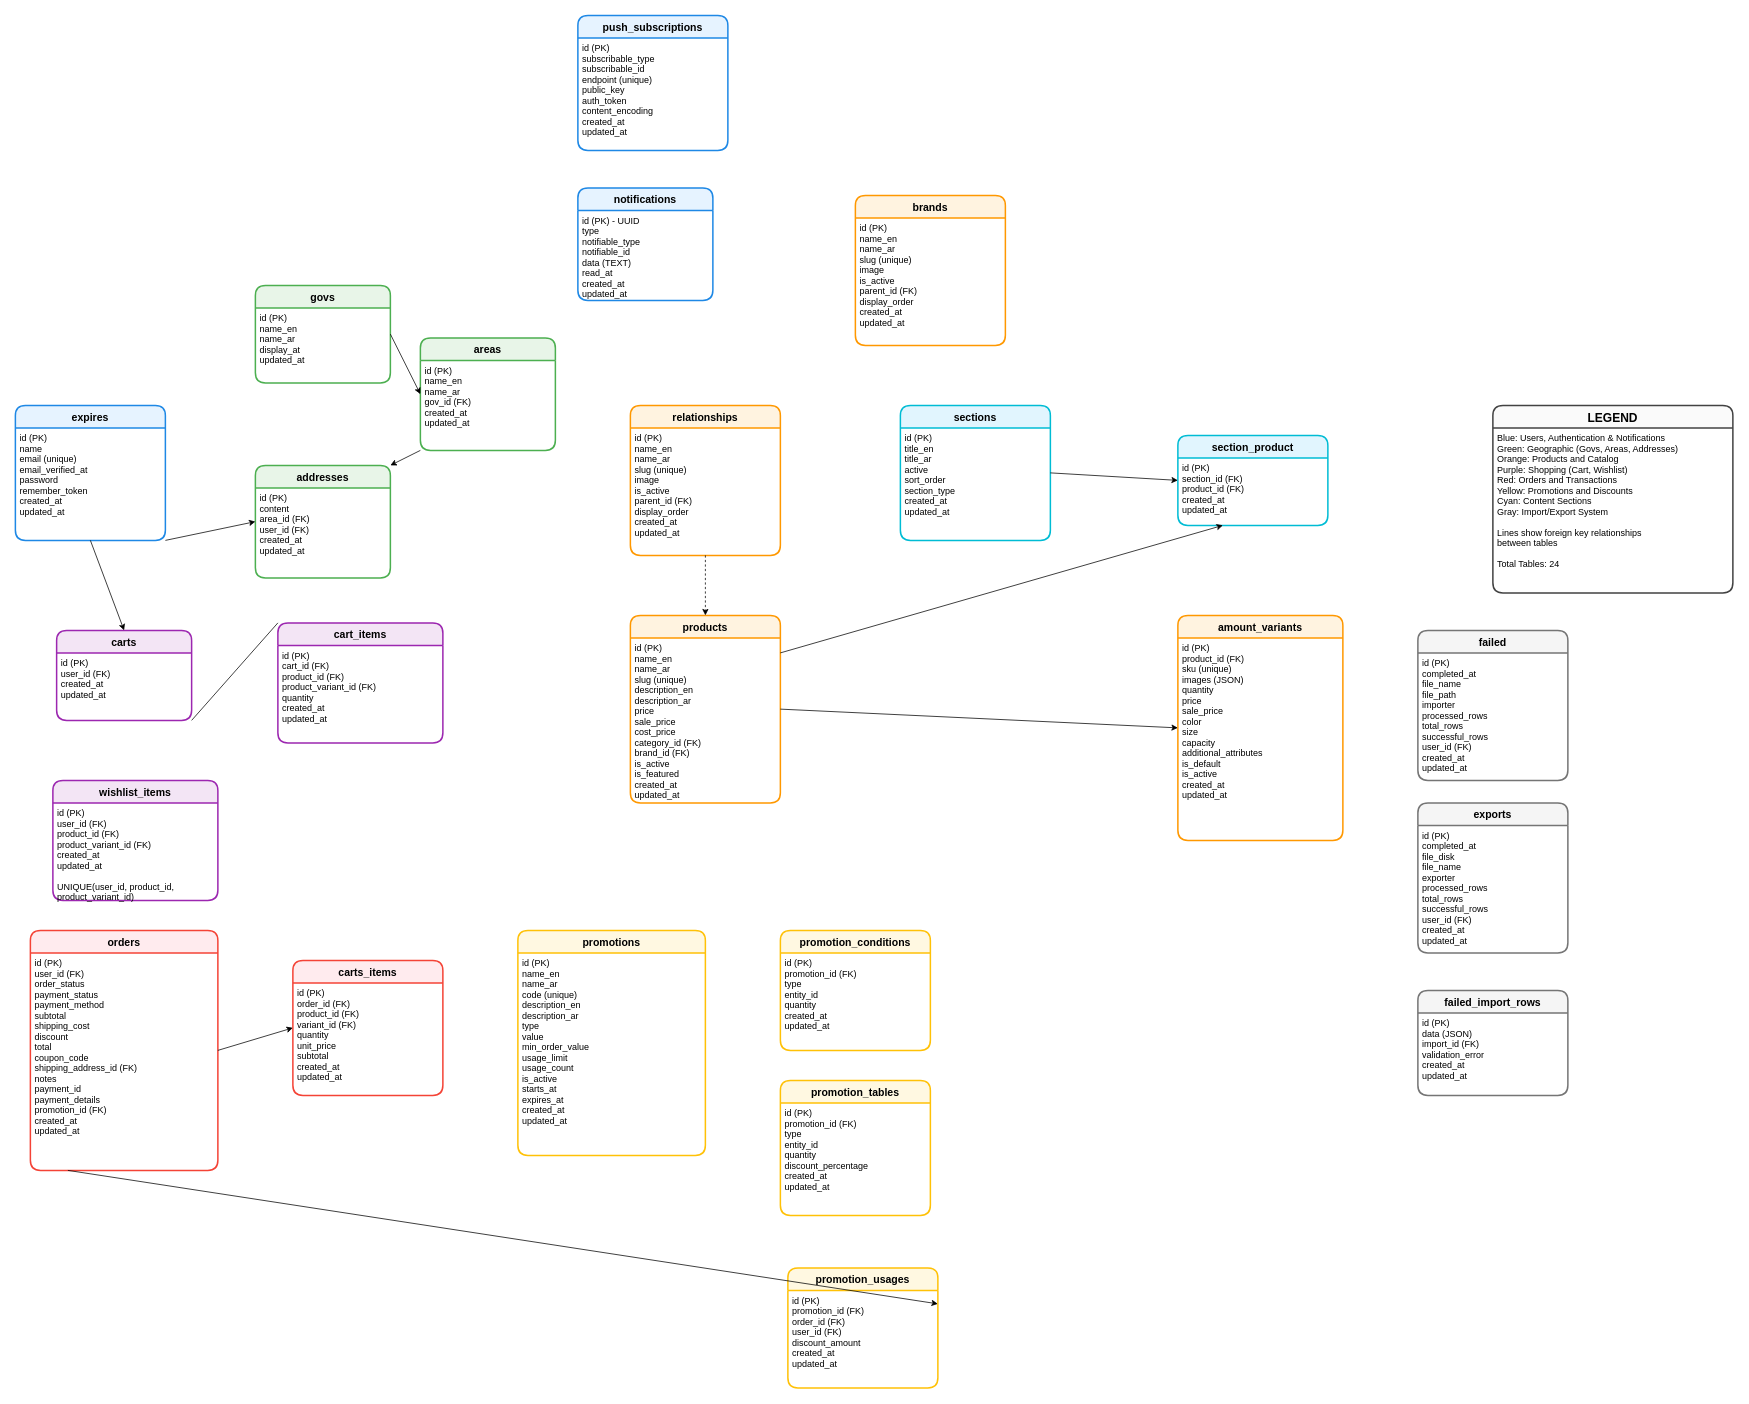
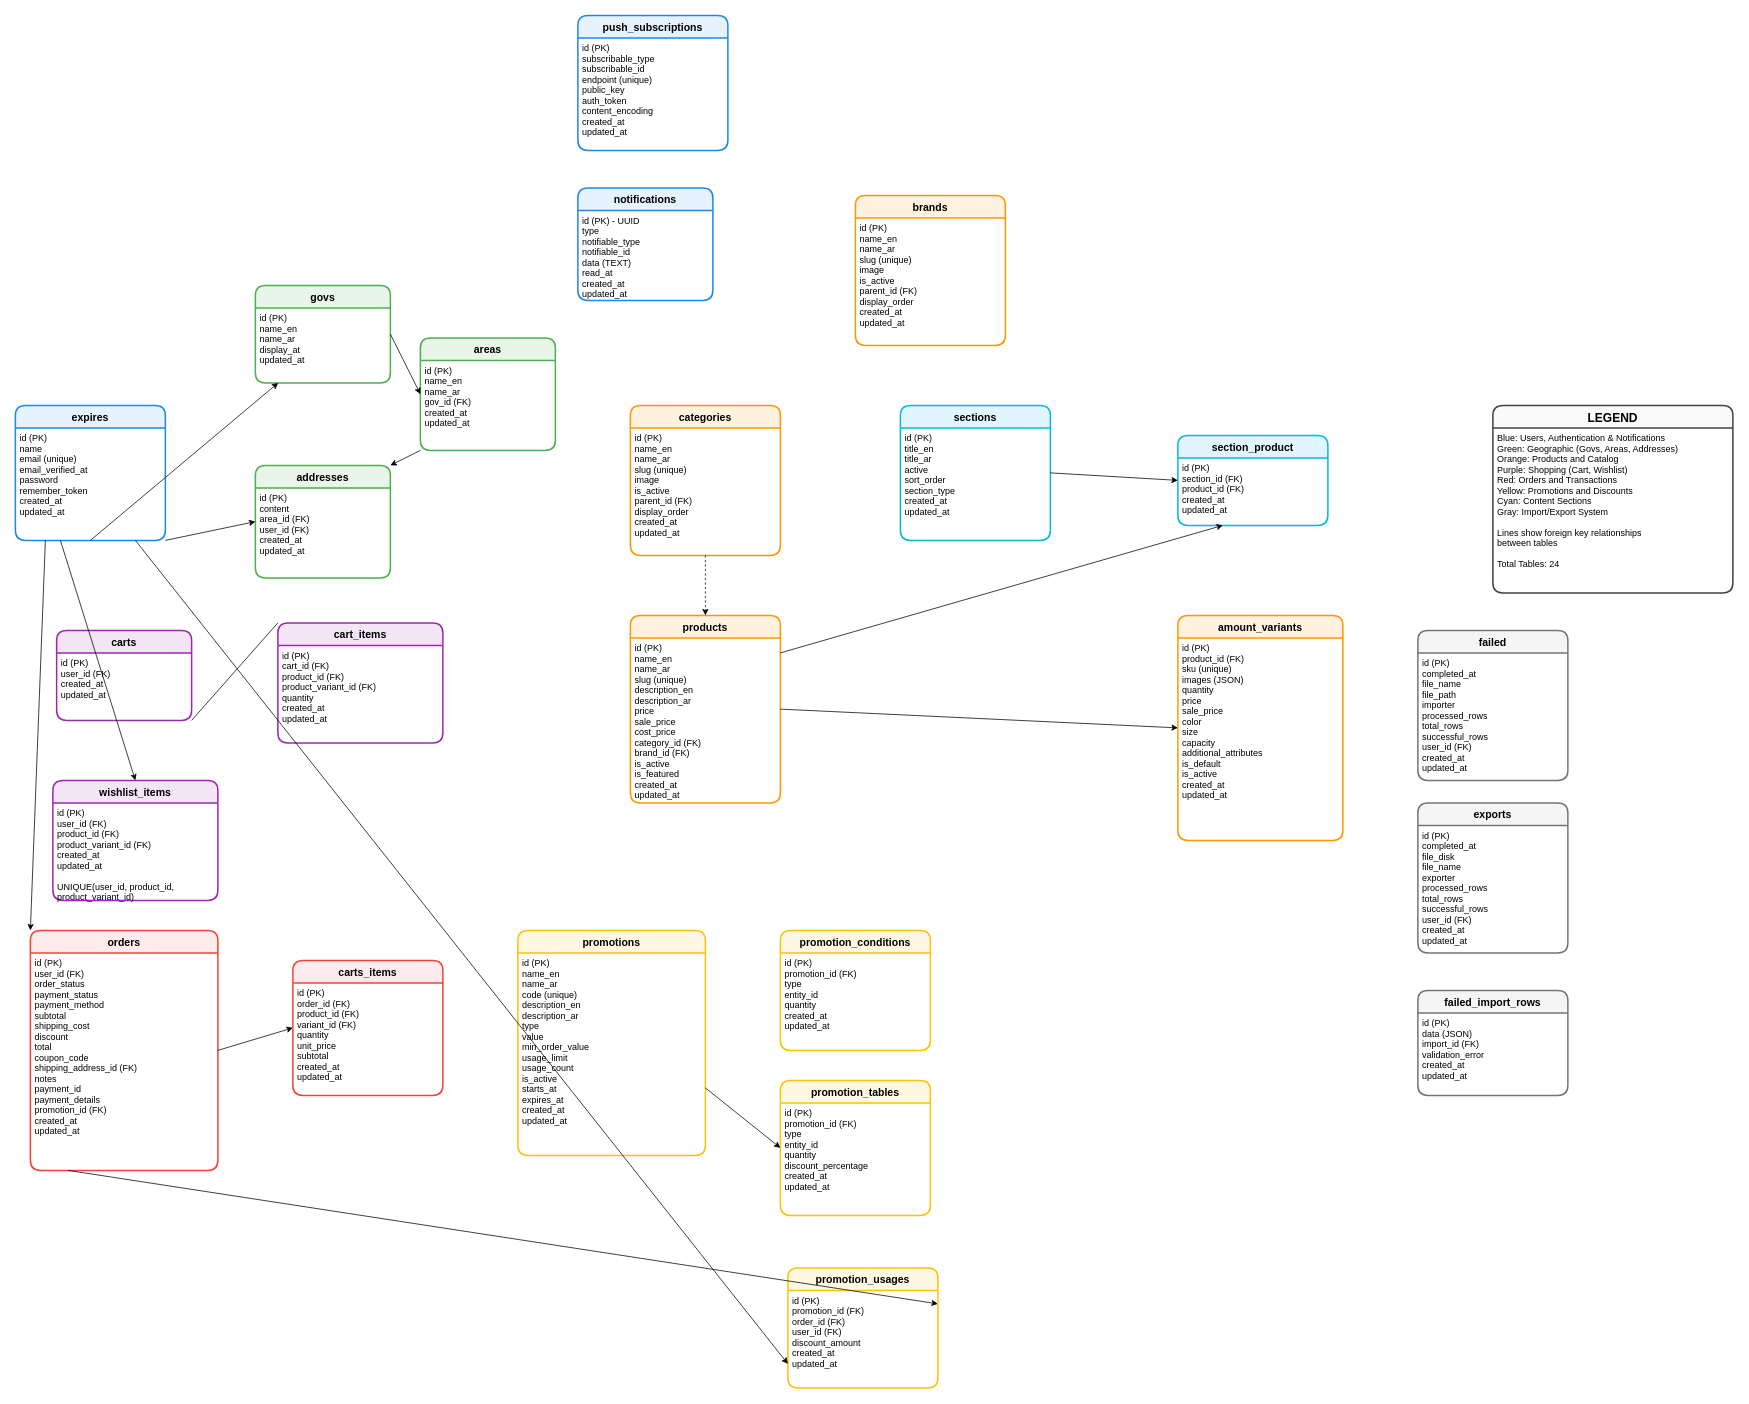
(705, 417) -> (705, 417)
(107, 584) -> (183, 463)
none -> (97, 659)
none -> (38, 734)
none -> (460, 951)
none -> (741, 1117)
